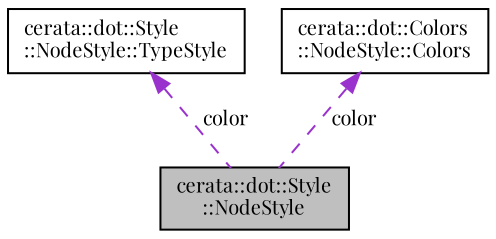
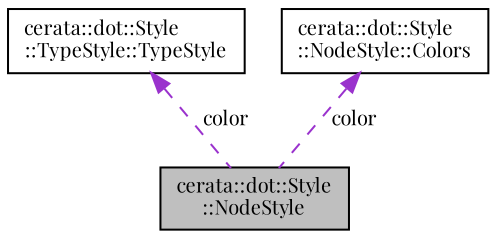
(126, 41) -> (126, 41)
(385, 41) -> (385, 41)
